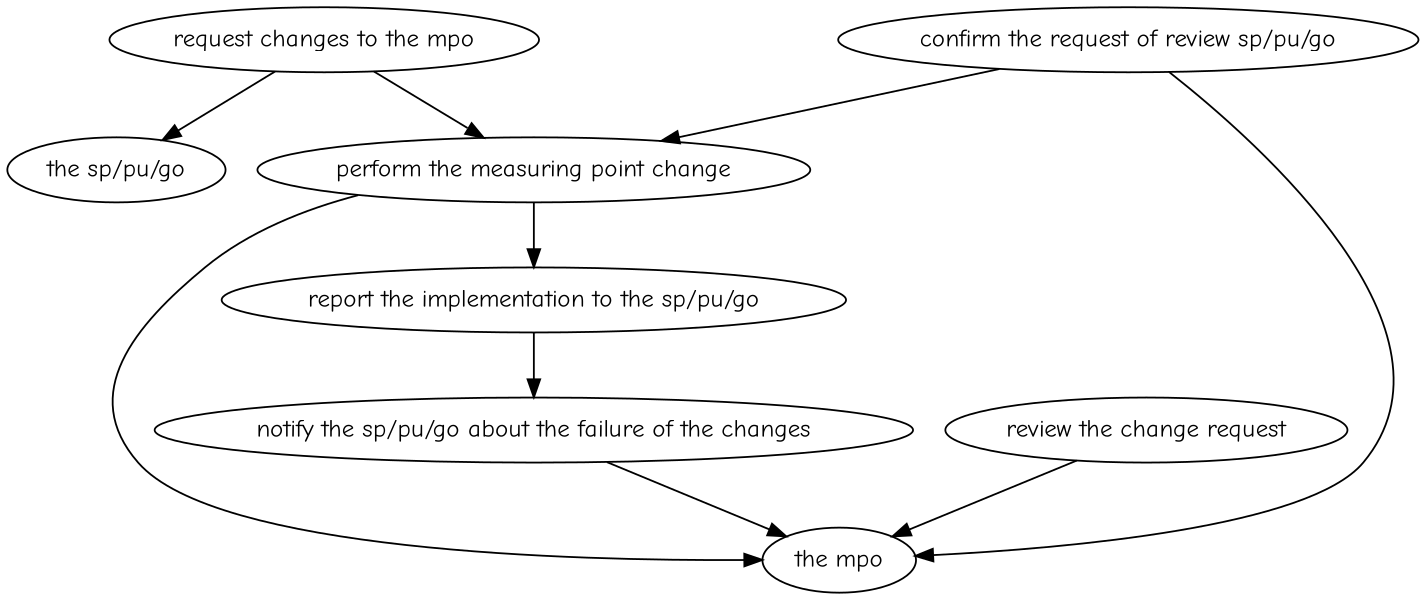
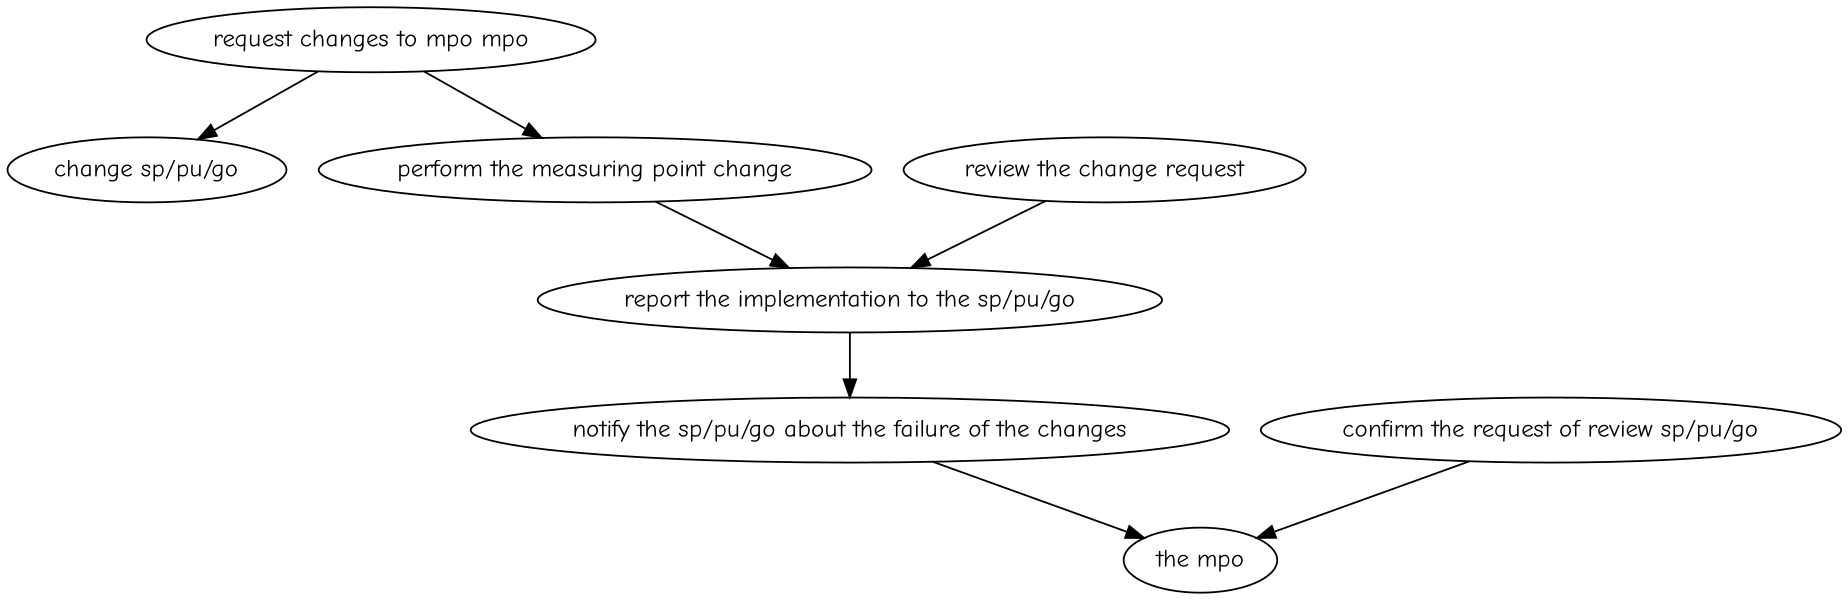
(324, 40) -> (371, 40)
(839, 103) -> none
(116, 170) -> (147, 170)
(993, 495) -> (987, 230)
(234, 513) -> none
